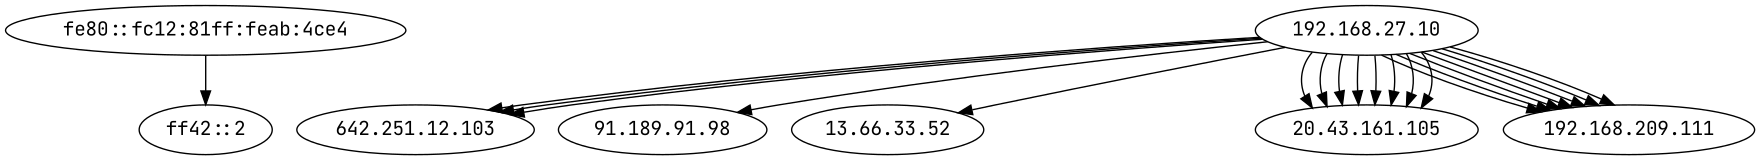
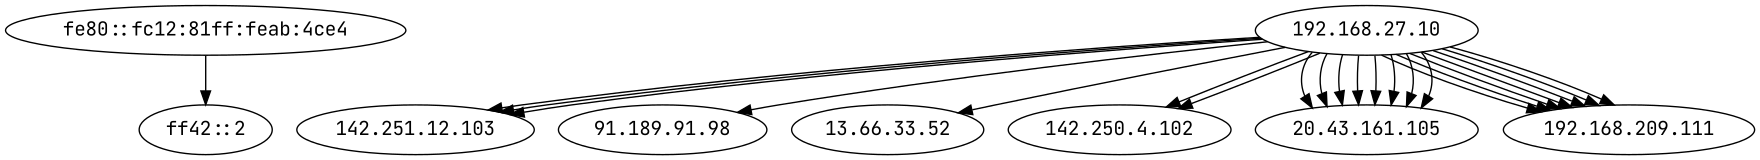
(416, 130) -> (416, 130)
none -> (1120, 130)
